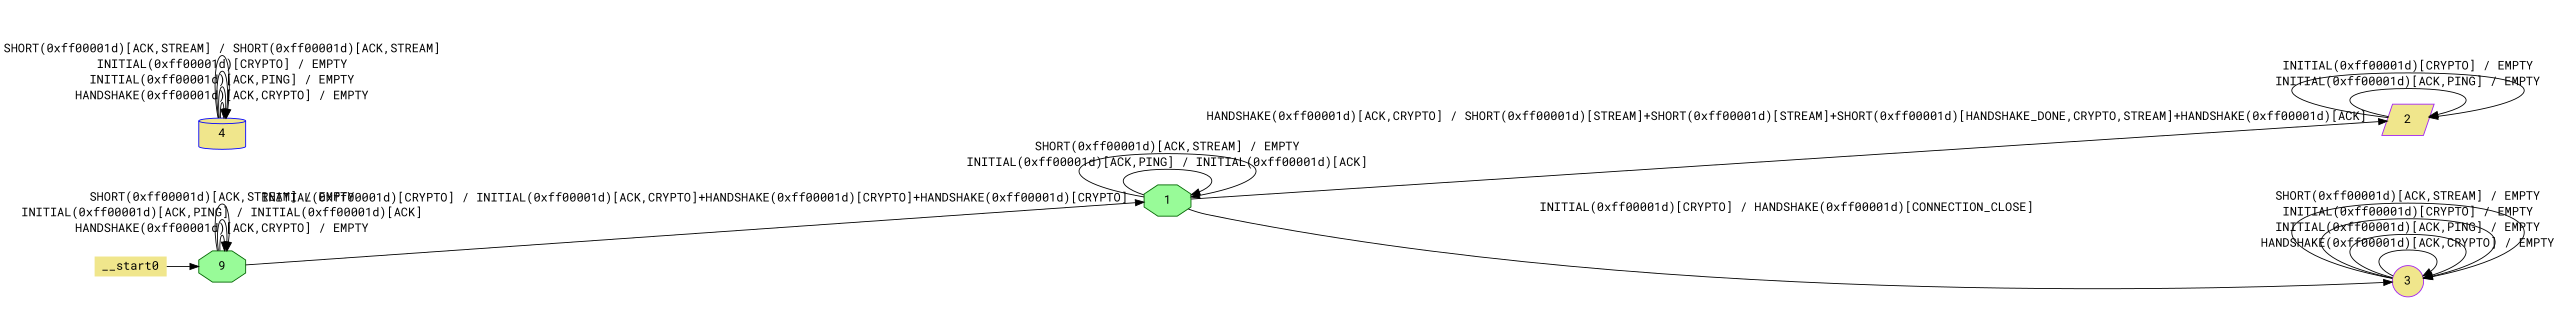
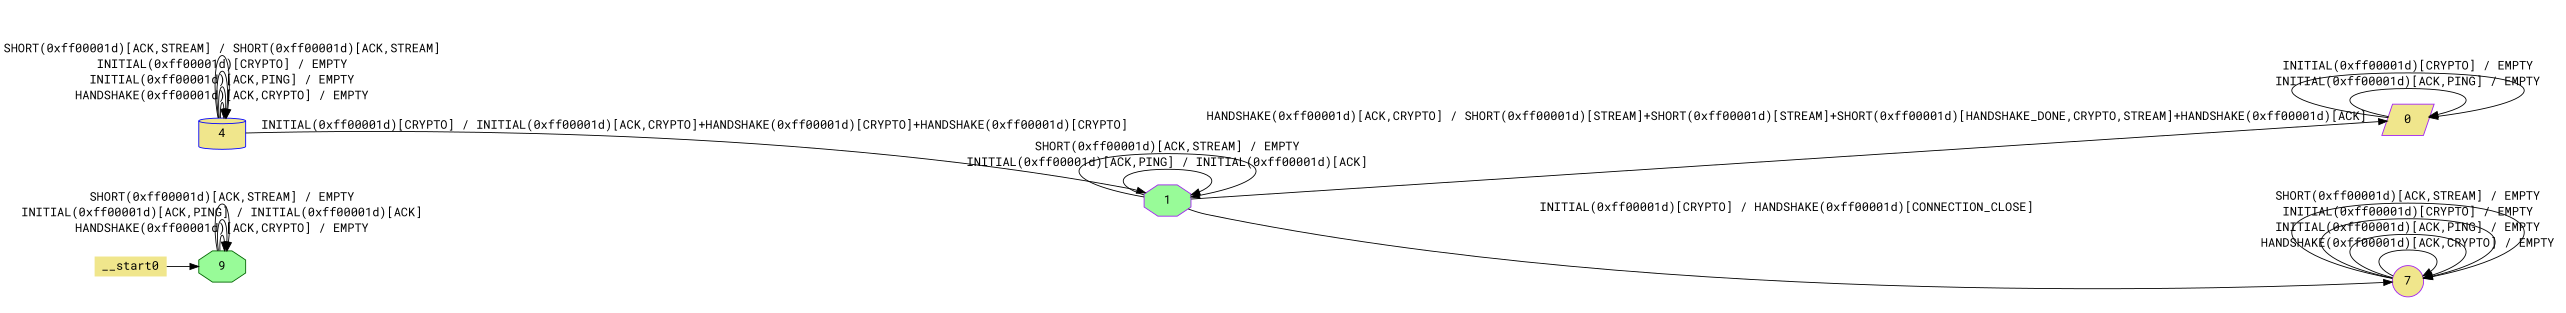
(2408, 120) -> (2408, 120)
(1168, 201) -> (1168, 201)
(691, 234) -> (693, 140)
(2408, 281) -> (2408, 281)
